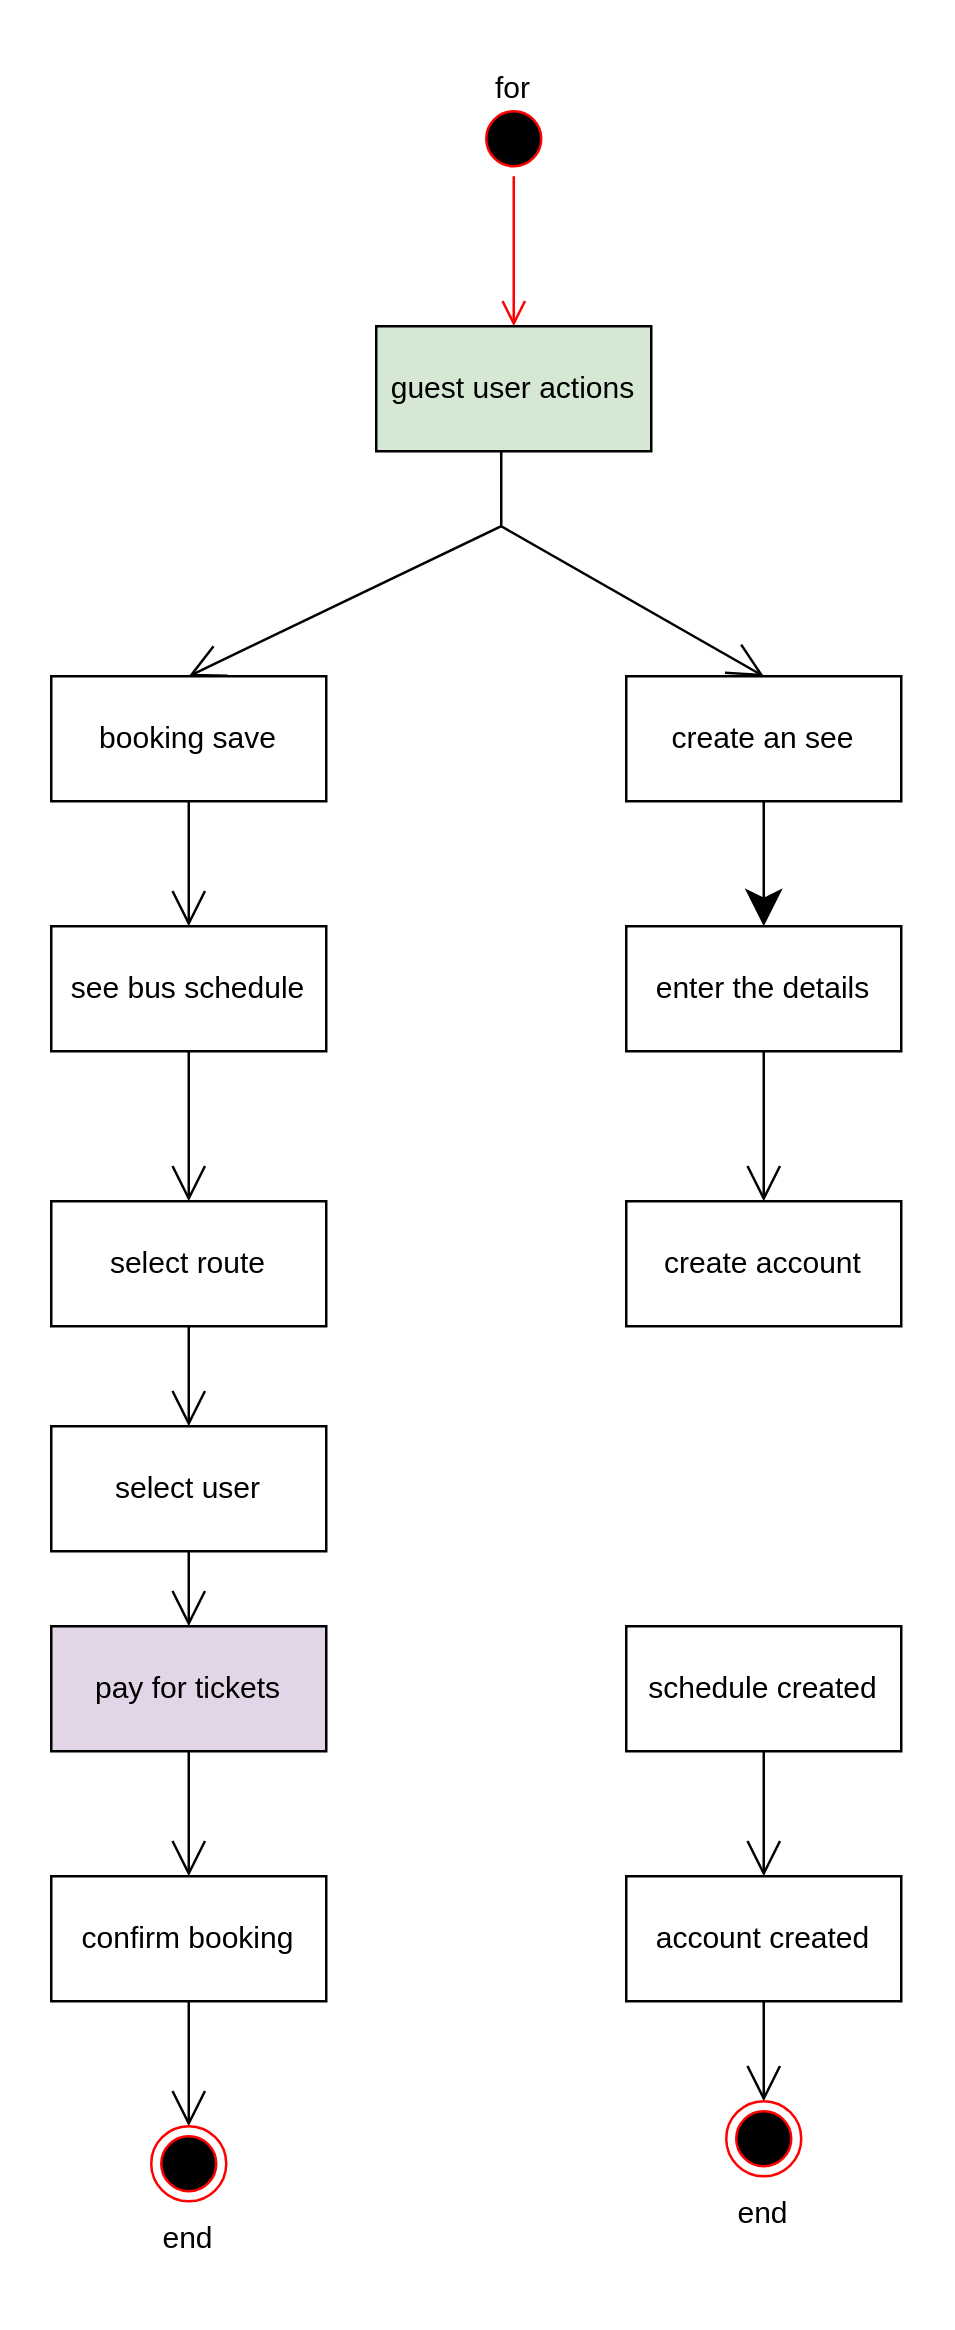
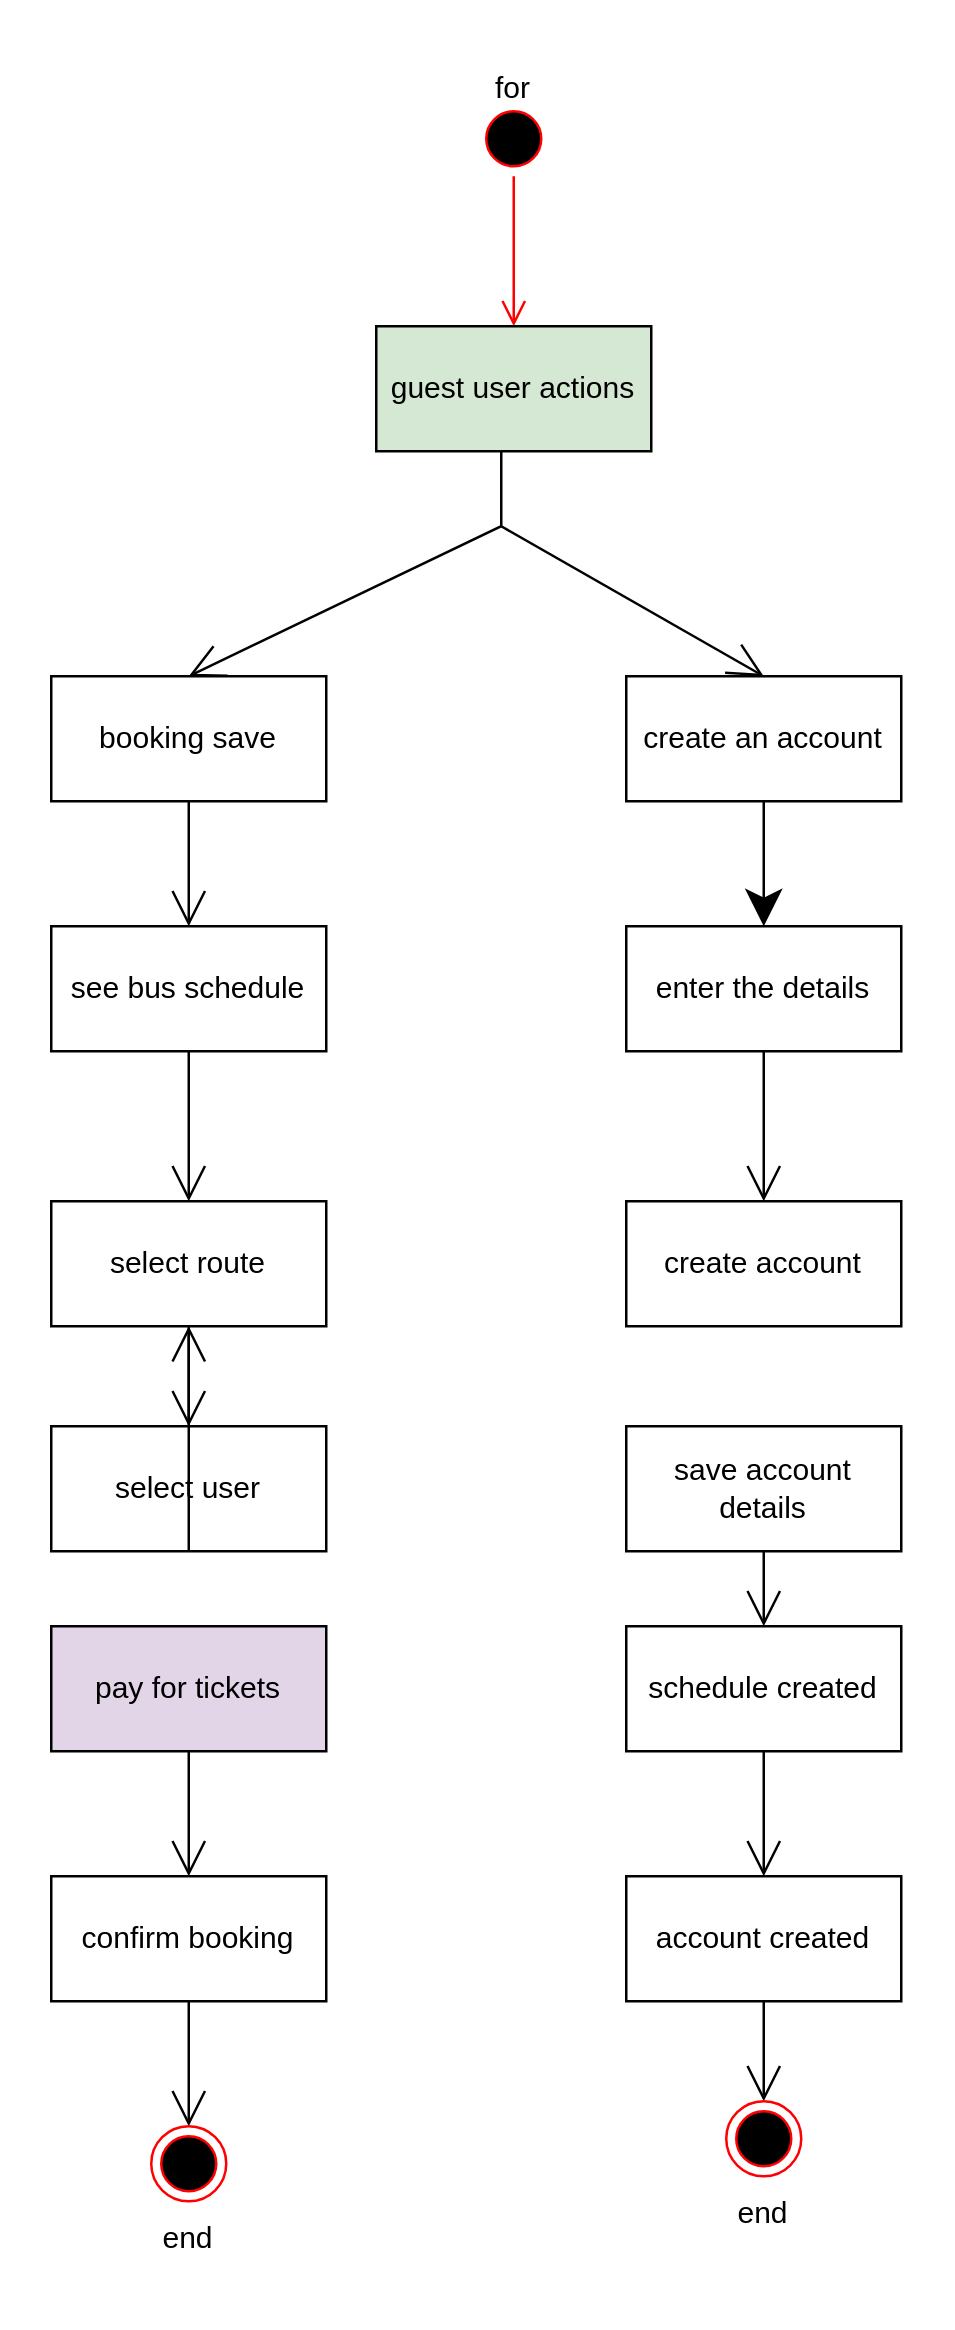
(764, 739) -> (764, 739)
none -> (764, 1489)
(189, 1585) -> (189, 1523)
none -> (764, 1585)
